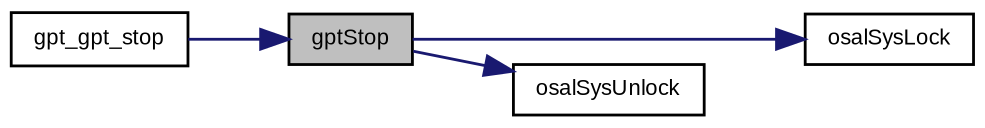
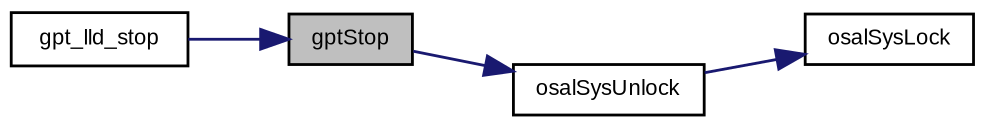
(100, 39) -> (100, 39)
(594, 39) -> (741, 66)
